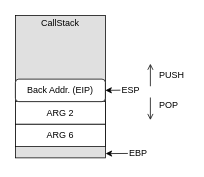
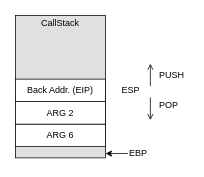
(60, 90) -> (60, 90)
(115, 90) -> none
